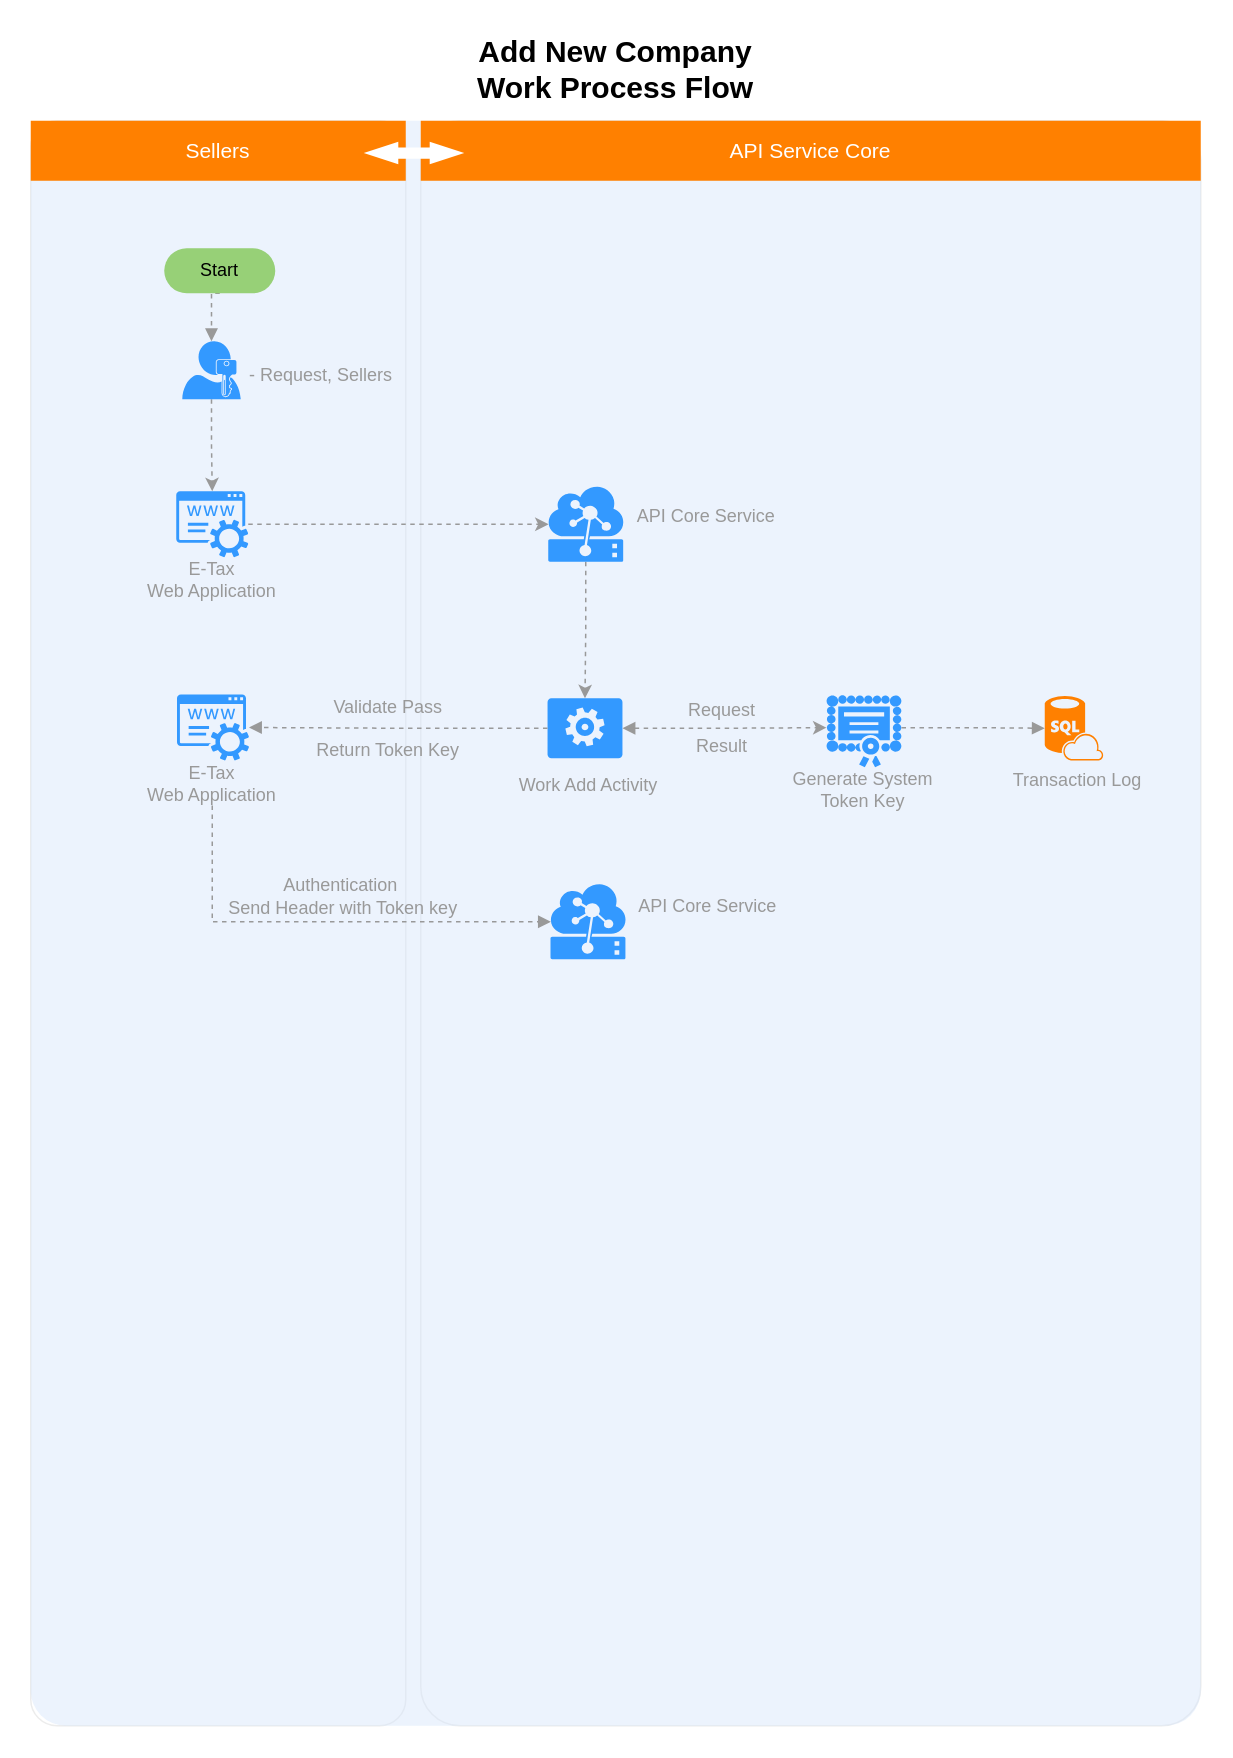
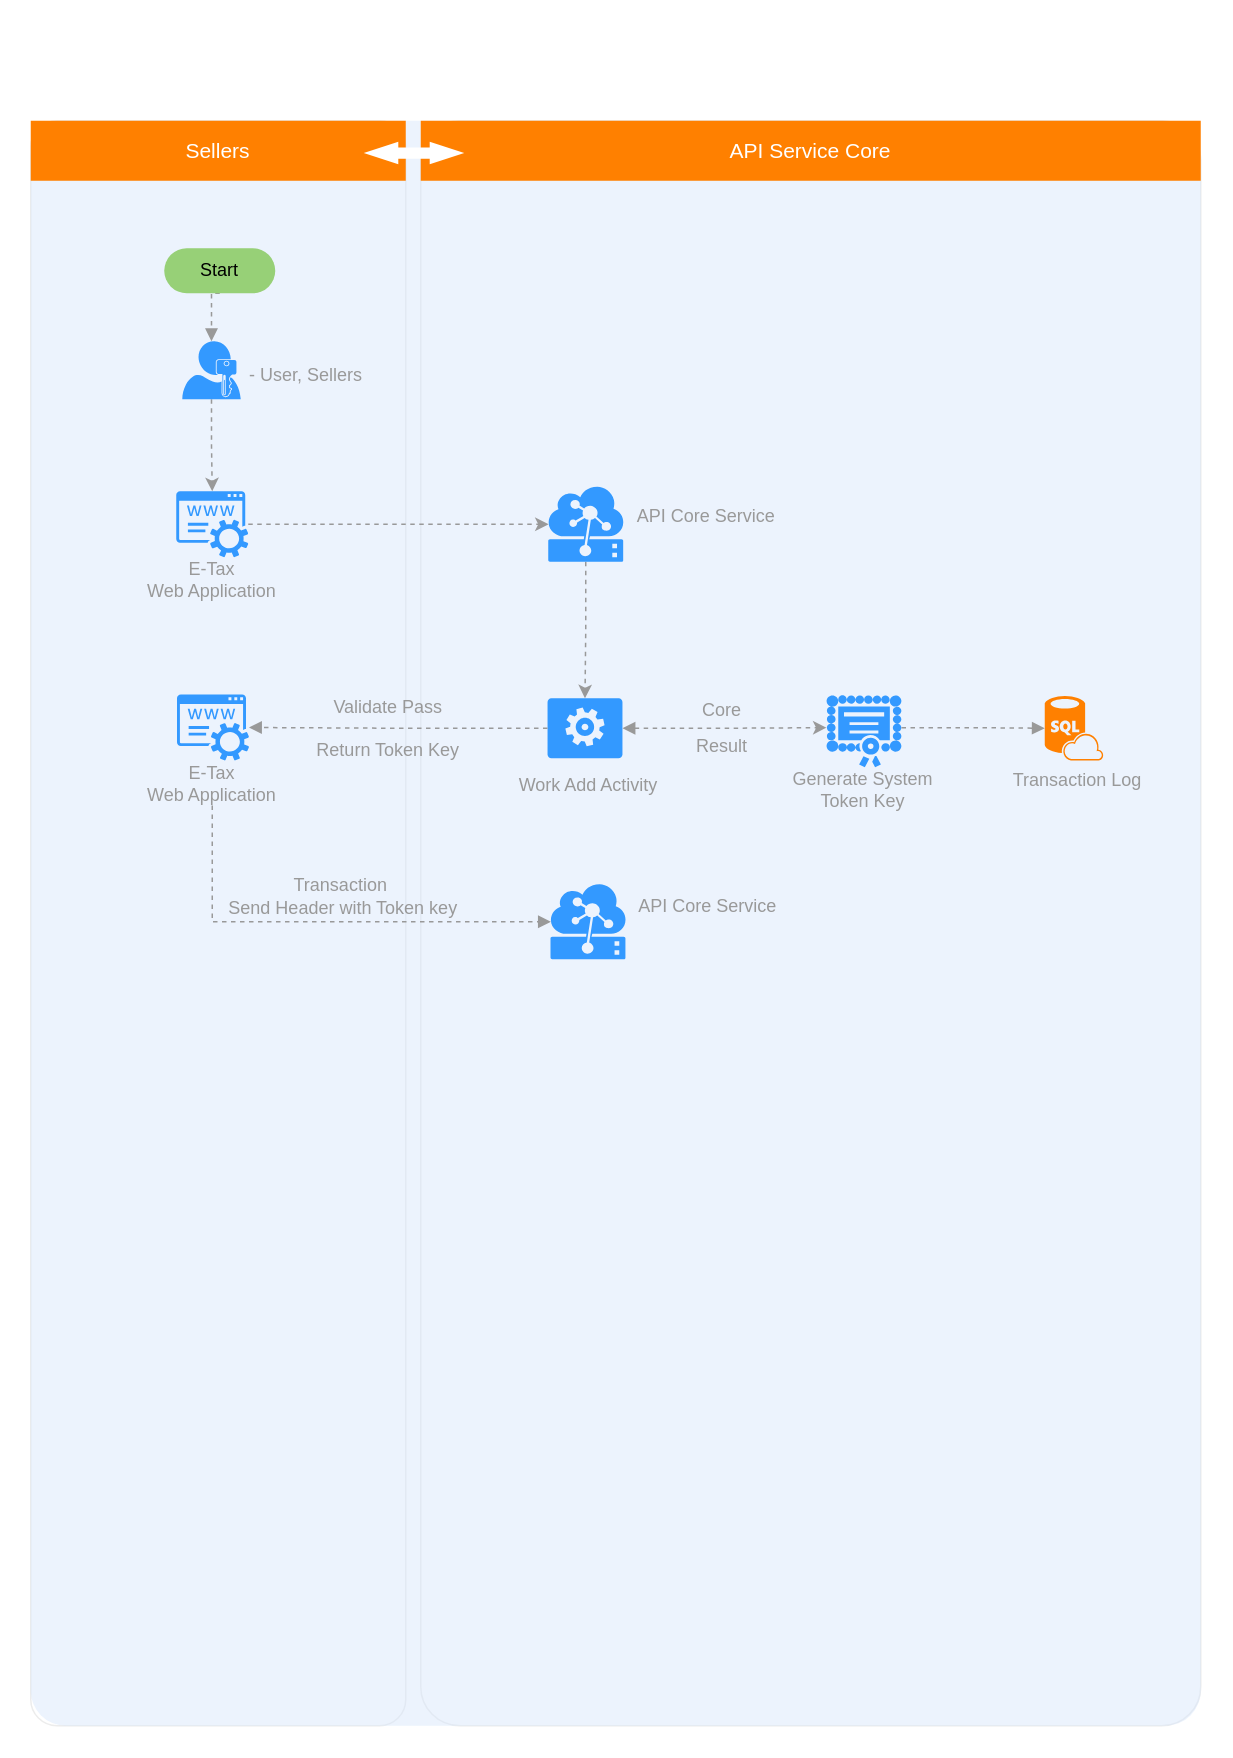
(616, 68) -> none
(329, 386) -> (314, 386)
(722, 710) -> (722, 710)
(344, 896) -> (344, 896)
